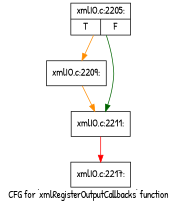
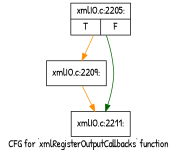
(101, 175) -> none
